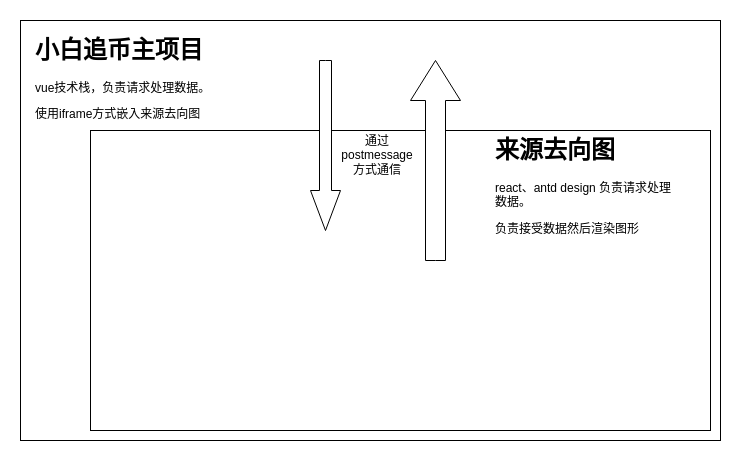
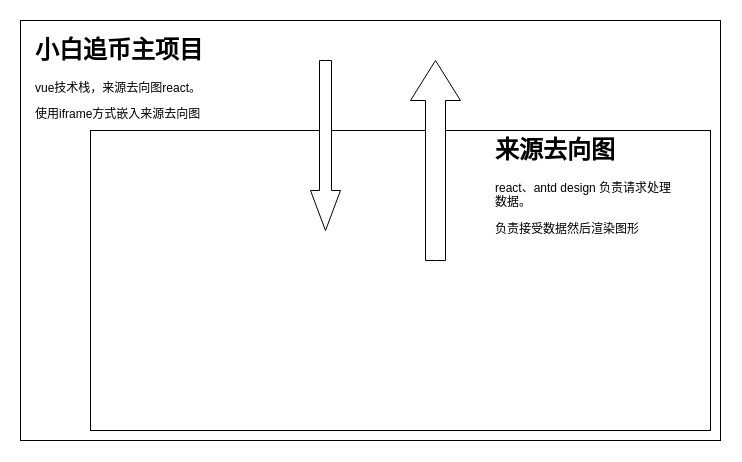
(124, 42) -> (122, 42)
(378, 156) -> none
